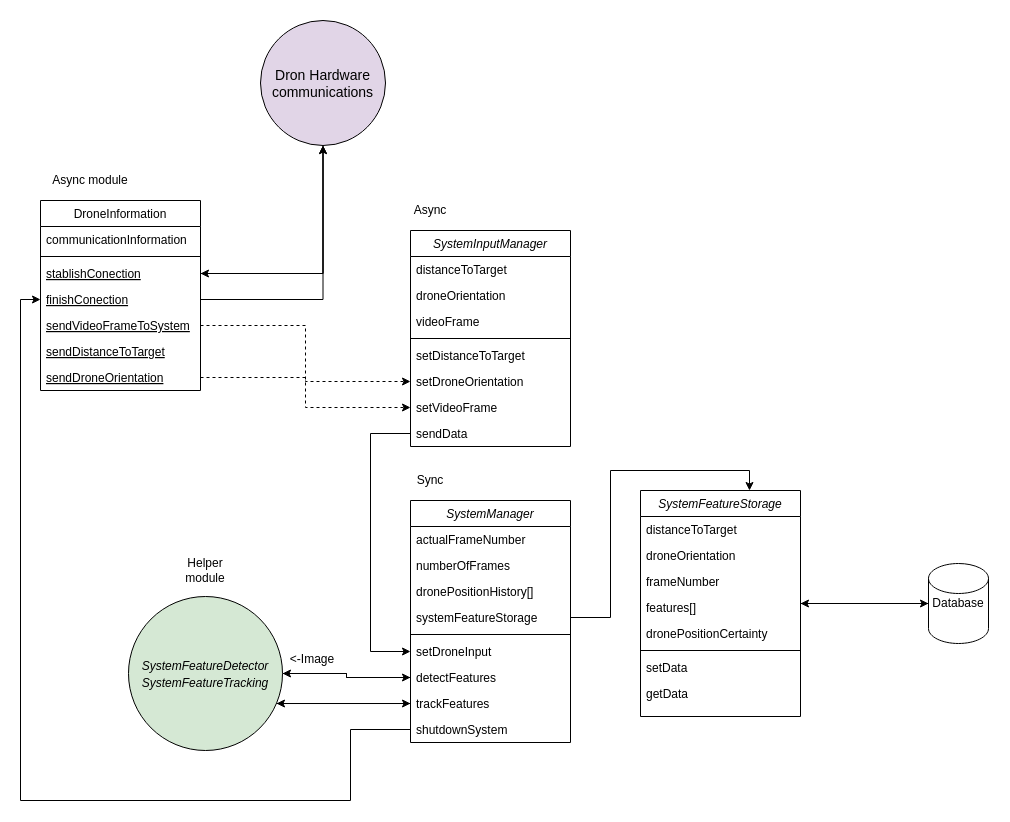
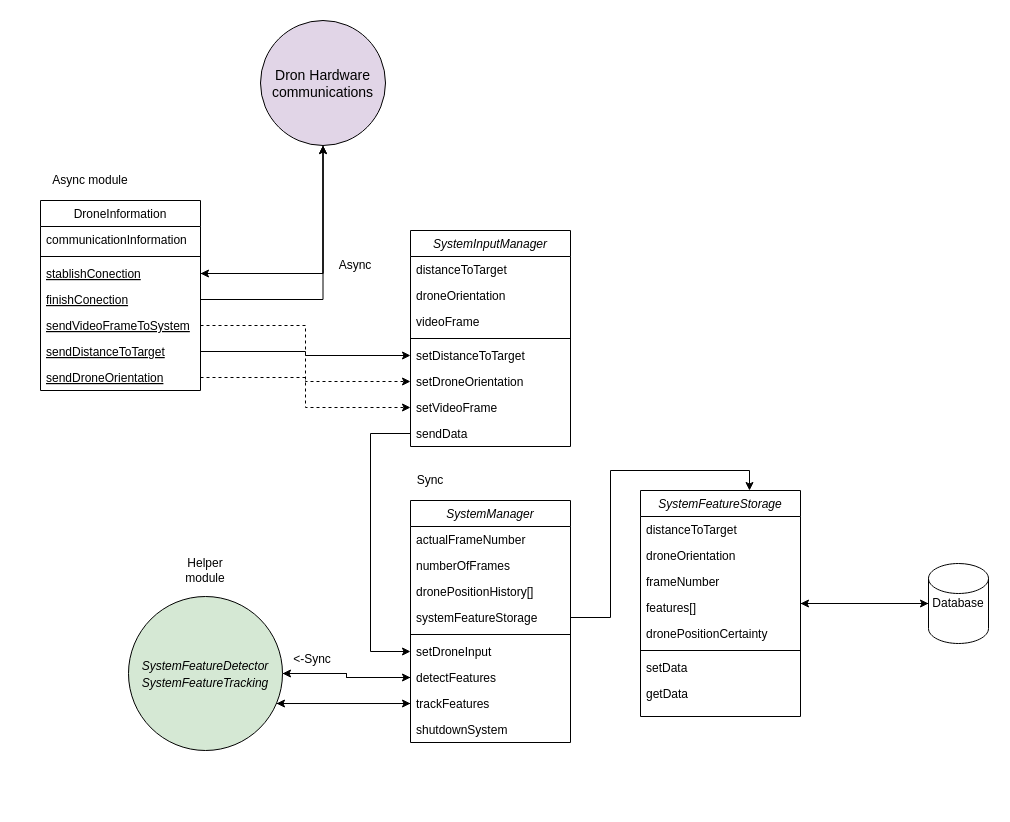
(431, 211) -> (356, 266)
none -> (252, 352)
(313, 660) -> (313, 660)
(21, 774) -> none
